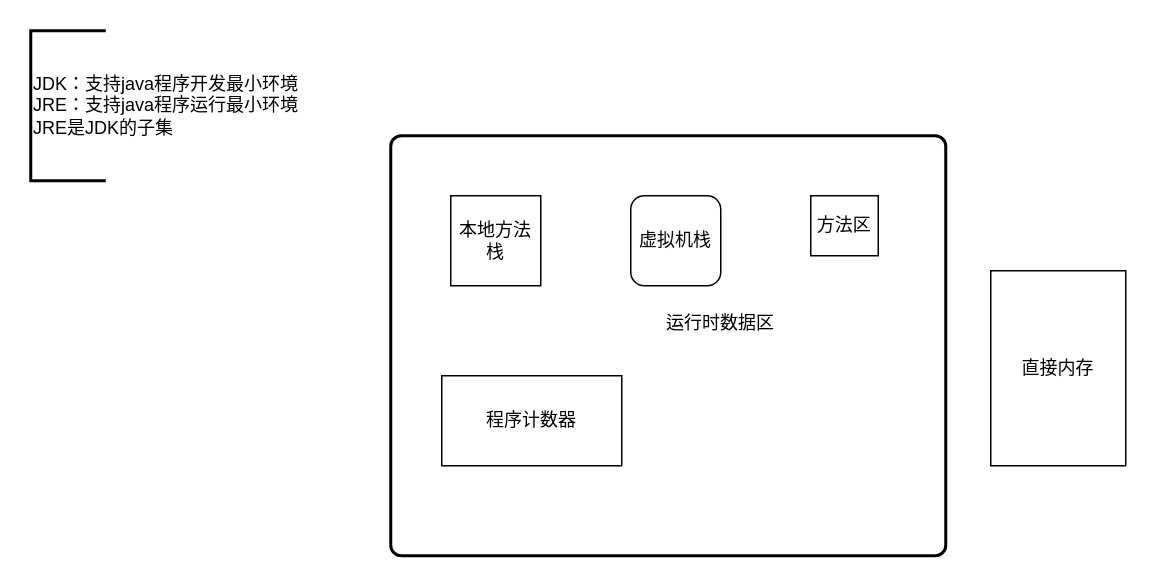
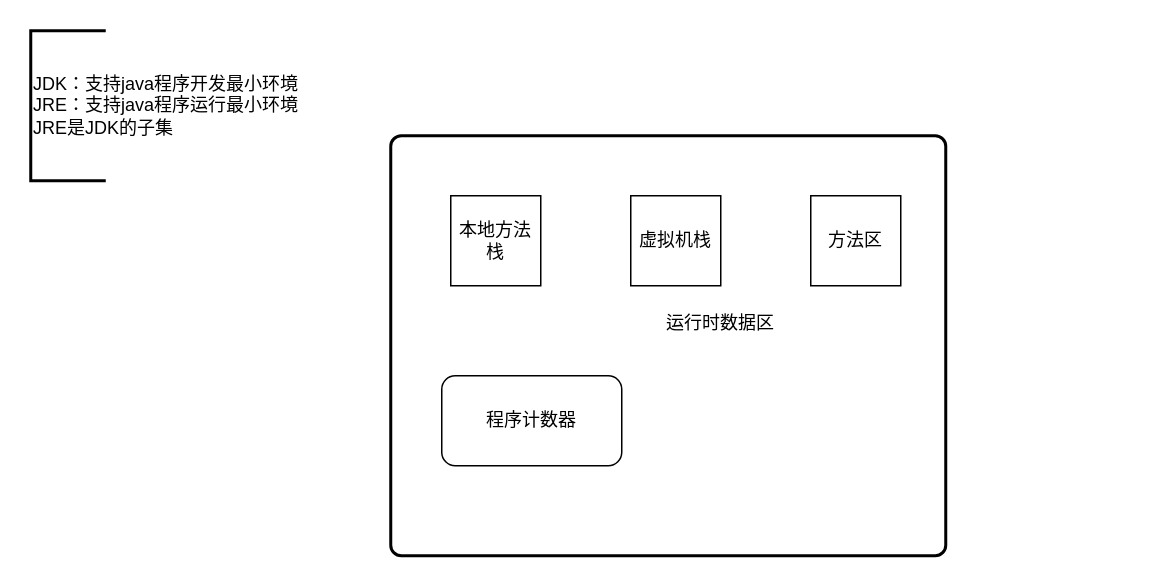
(845, 226) -> (856, 241)
(676, 241) -> (676, 241)
(1058, 368) -> none
(532, 421) -> (532, 421)
